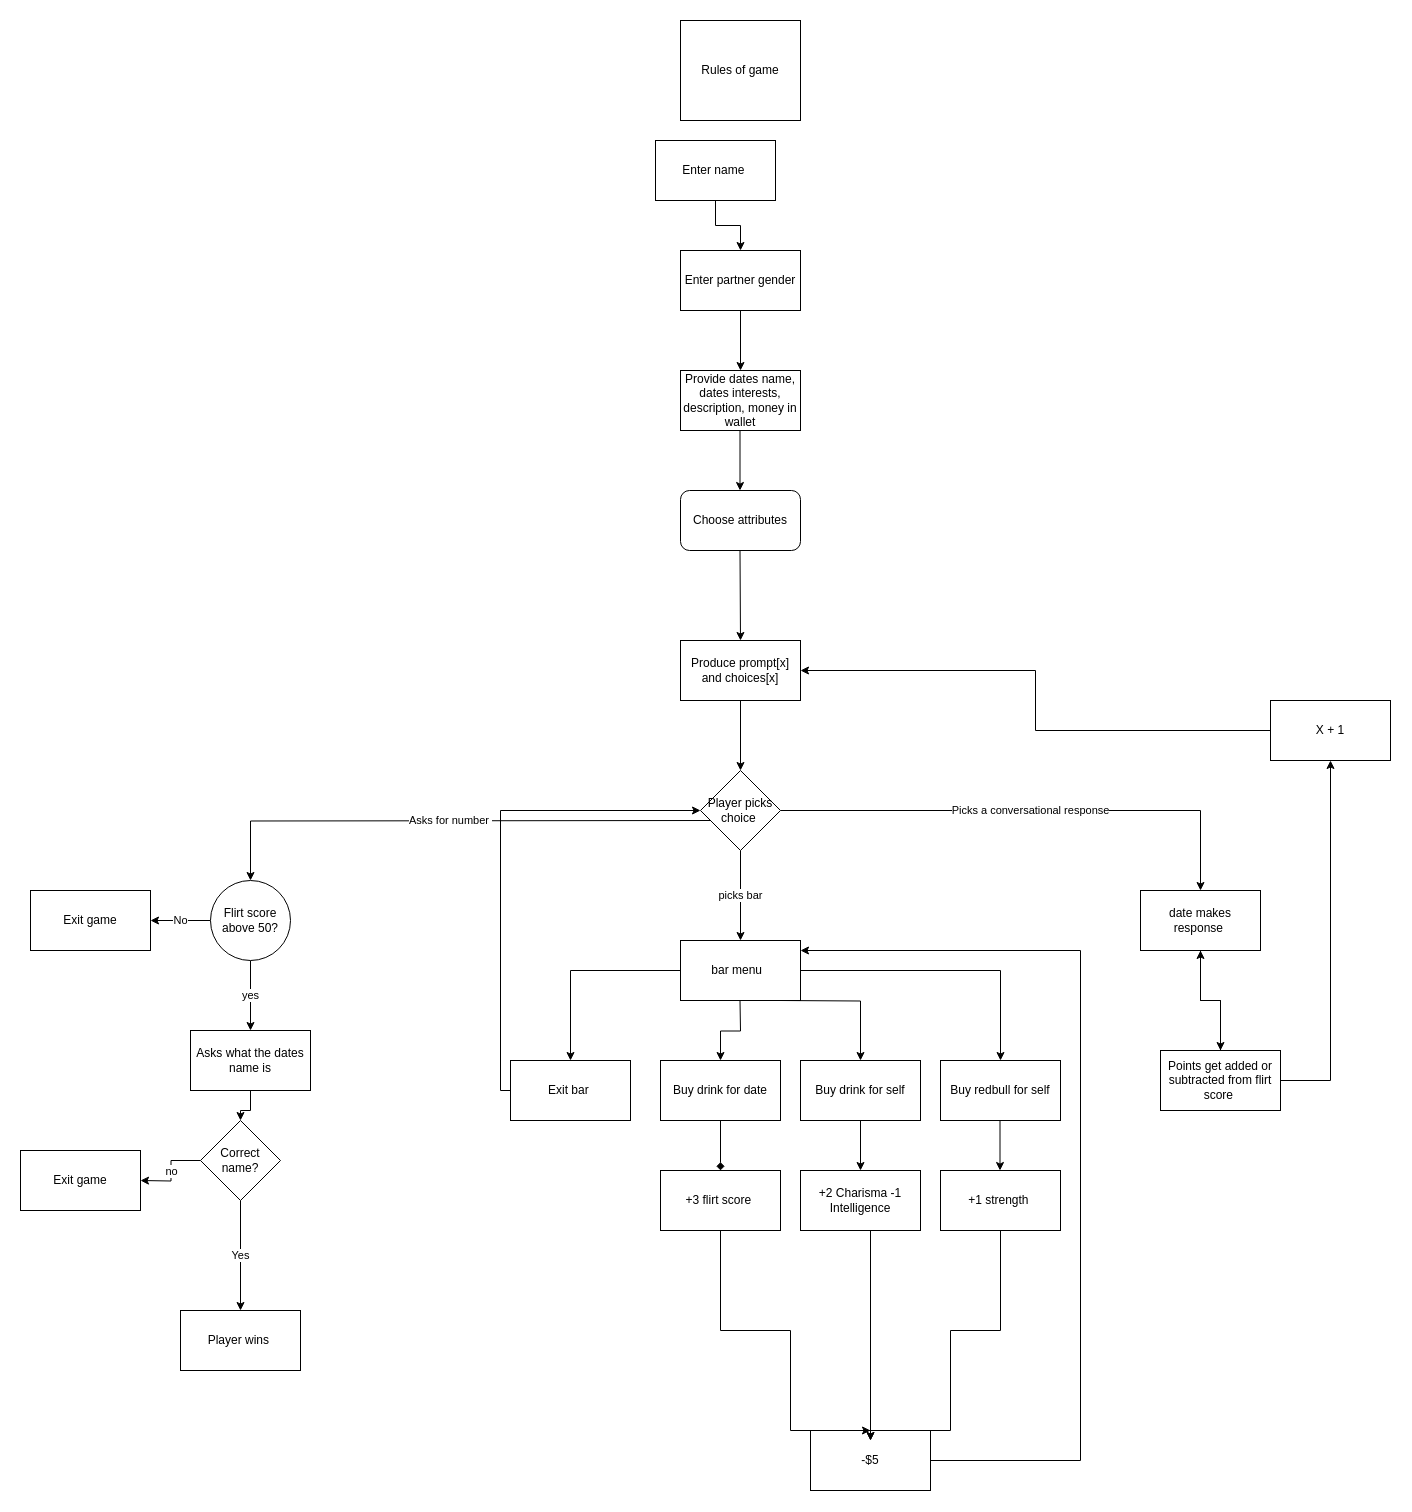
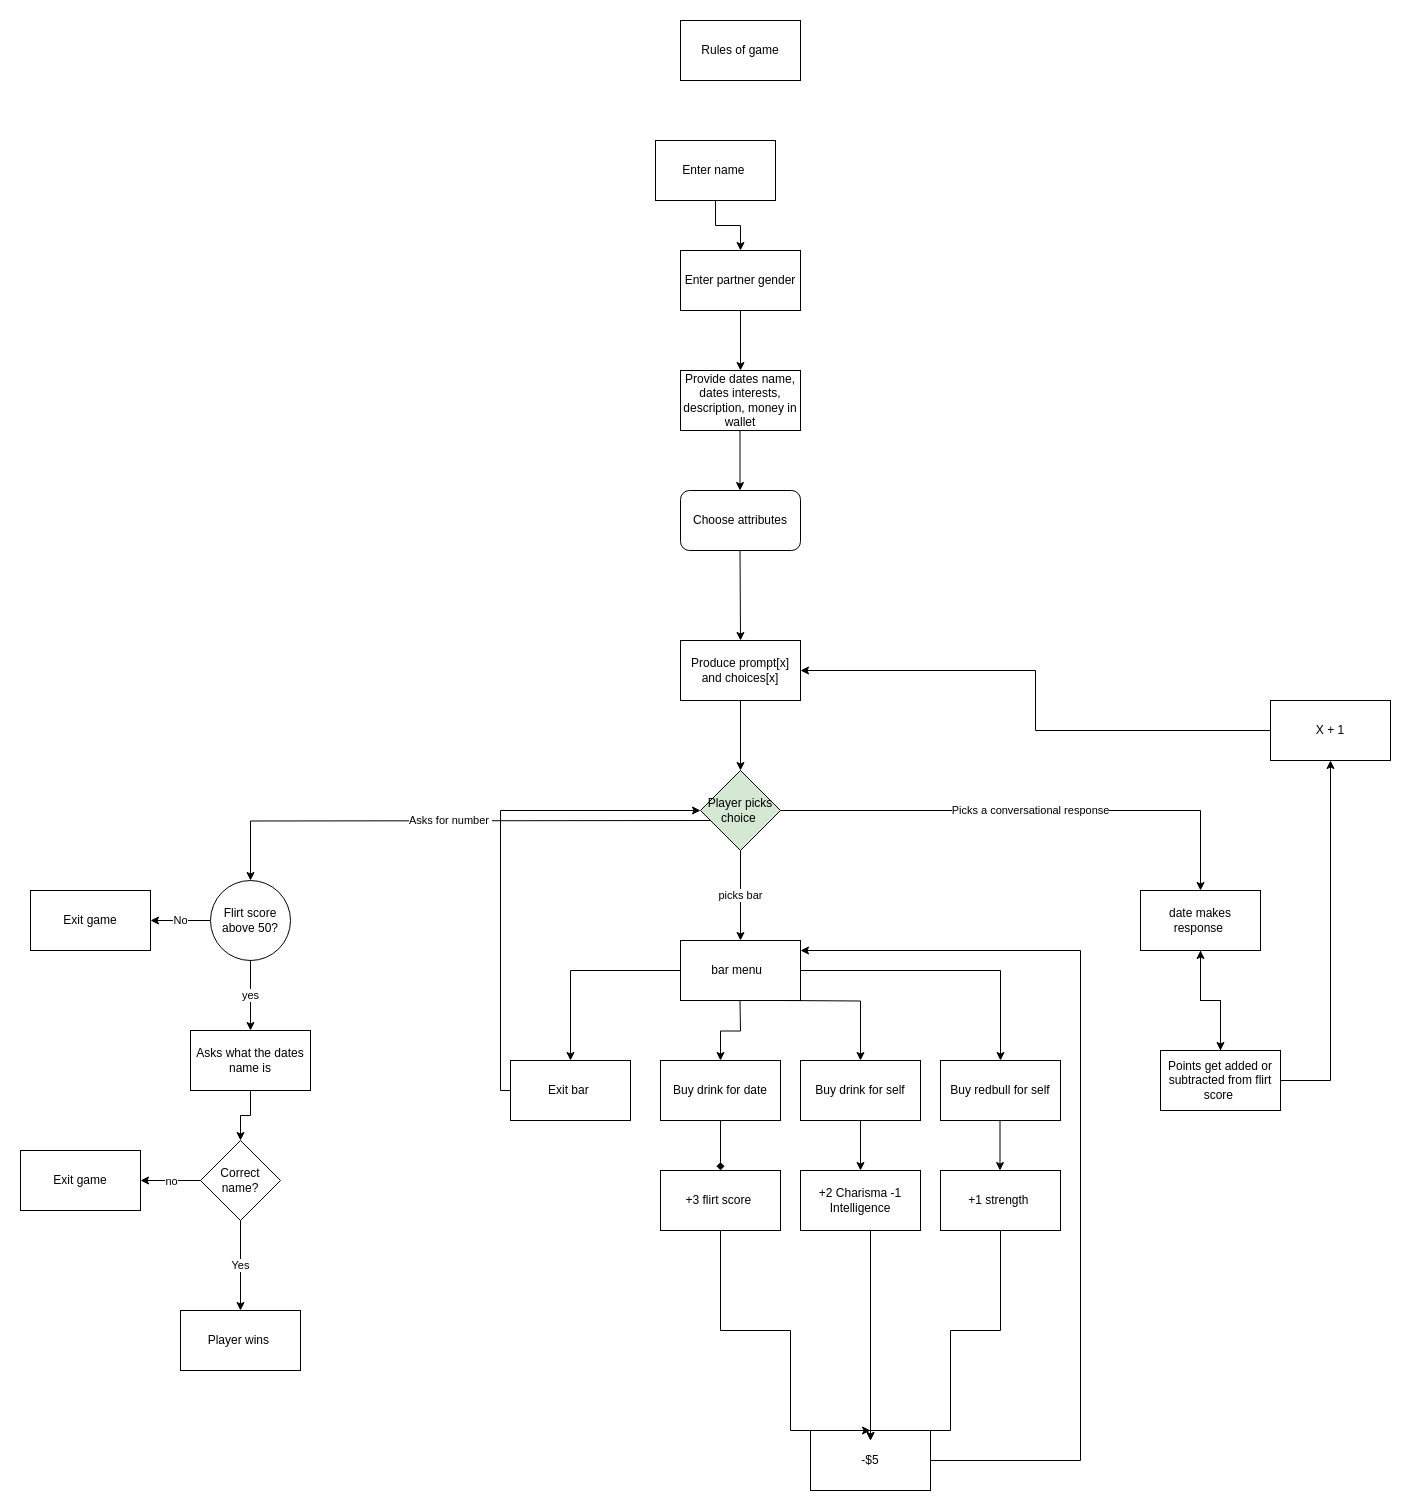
(741, 71) -> (741, 51)
(741, 811) -> (741, 811)
(241, 1161) -> (241, 1181)
